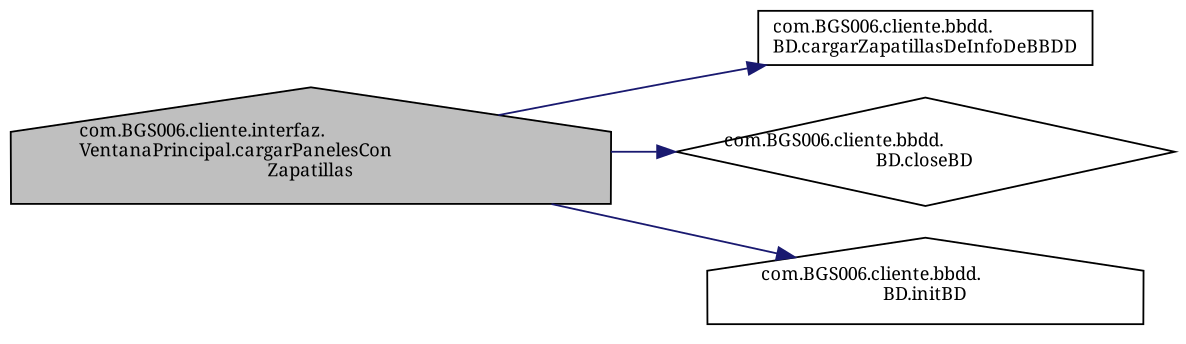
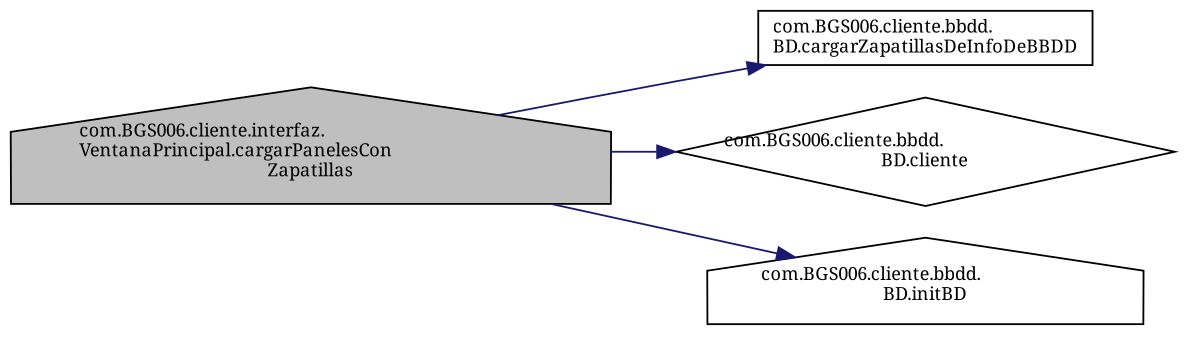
(925, 152) -> (925, 152)
